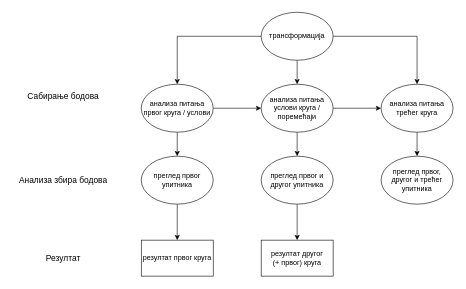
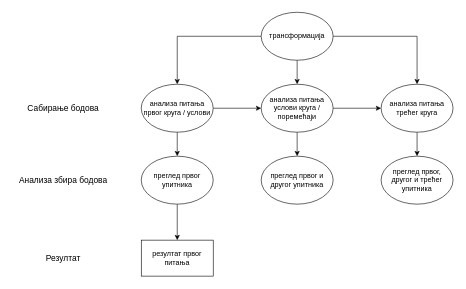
(63, 96) -> (63, 108)
(297, 234) -> none
(177, 258) -> (177, 258)
(297, 258) -> none
